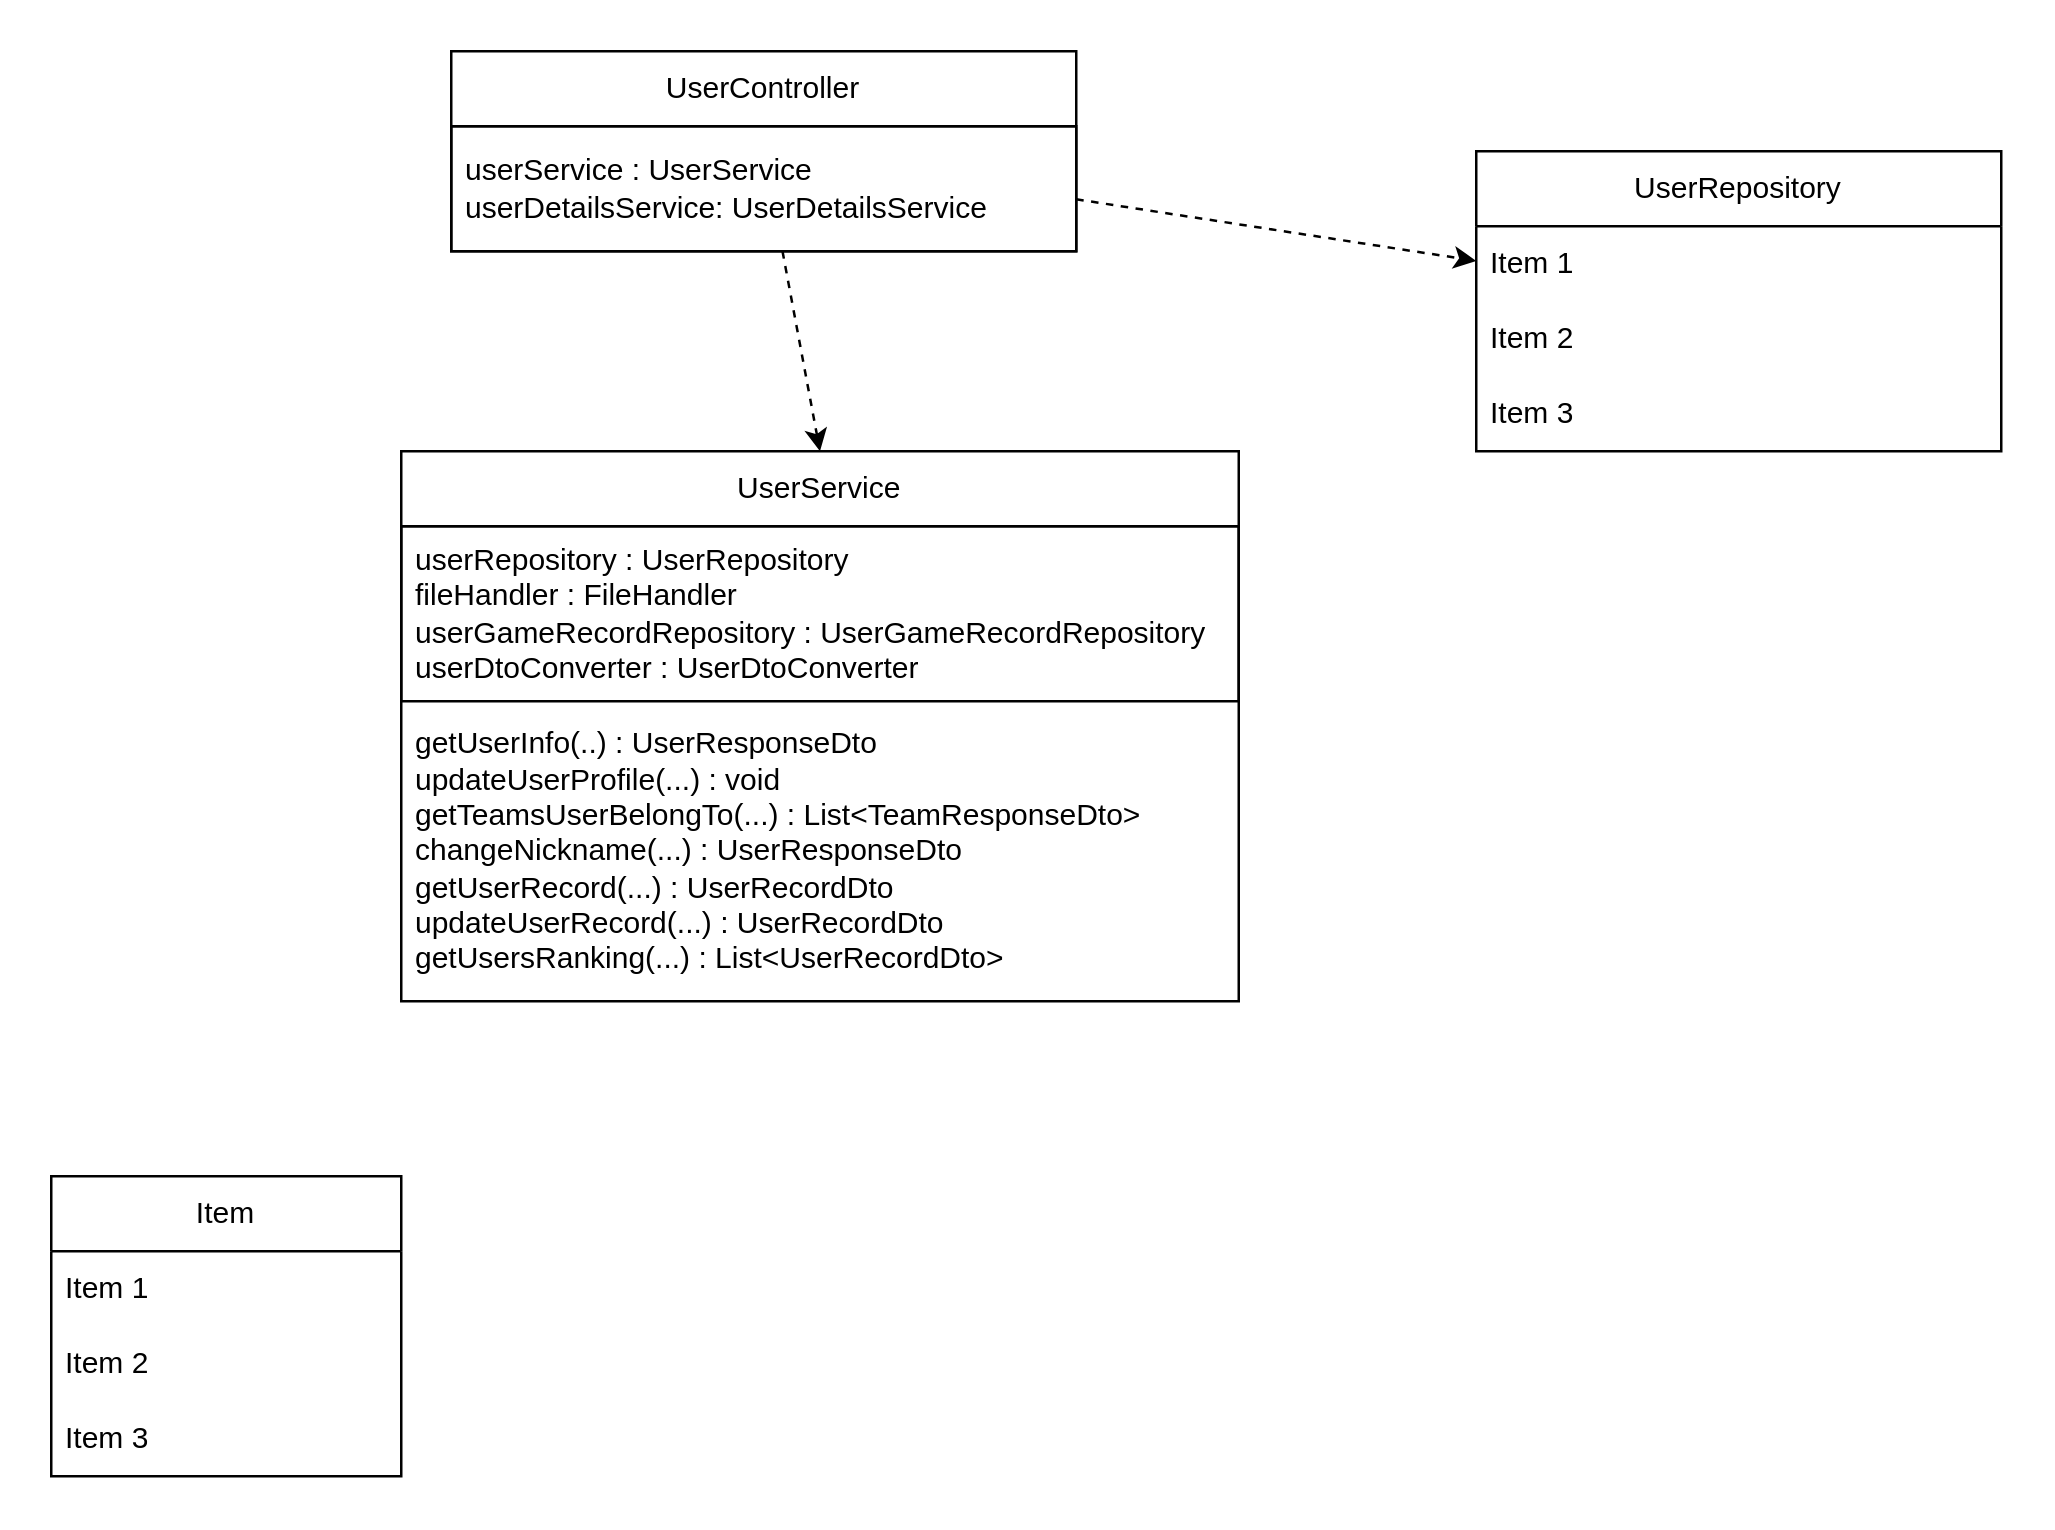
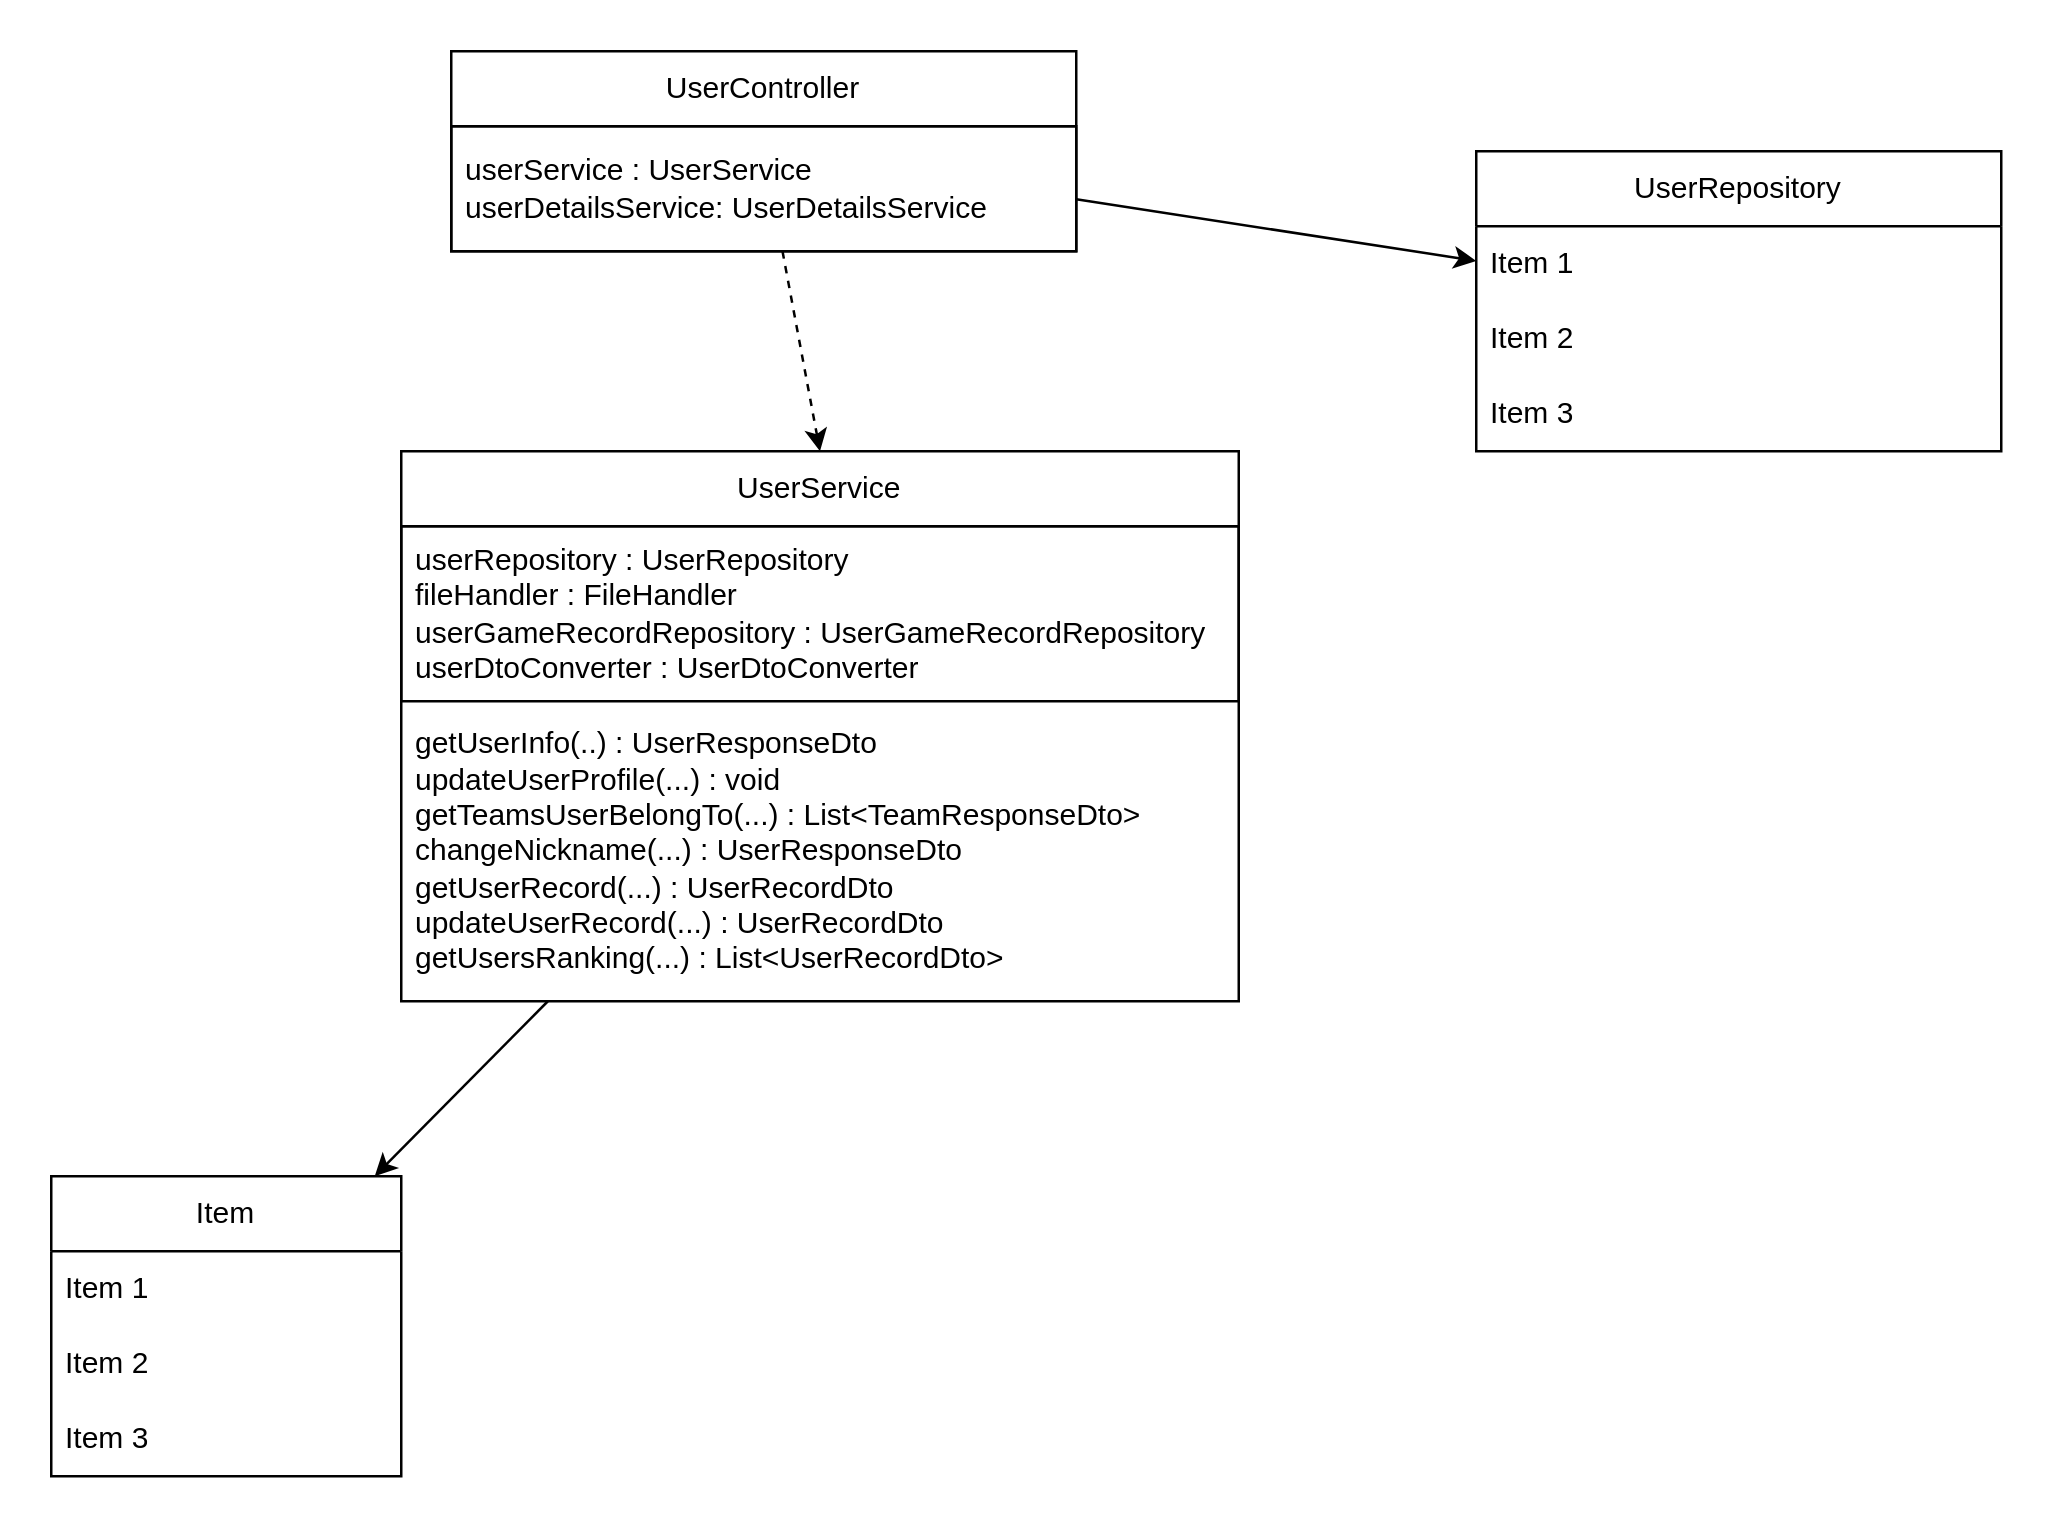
(1270, 229) -> (1270, 229)
none -> (465, 1085)
